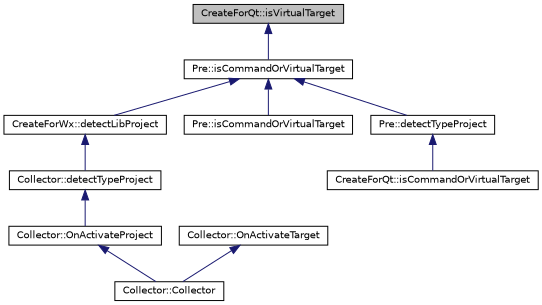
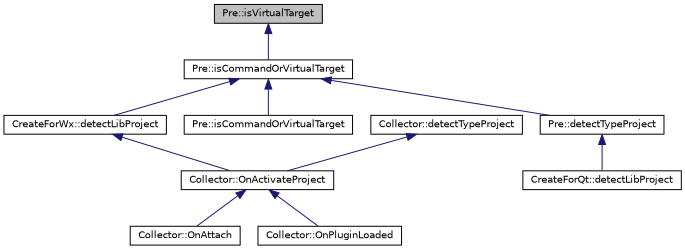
(268, 14) -> (268, 14)
(85, 158) -> (176, 154)
(433, 180) -> (602, 180)
(254, 236) -> none
none -> (330, 236)
(169, 291) -> (185, 236)
